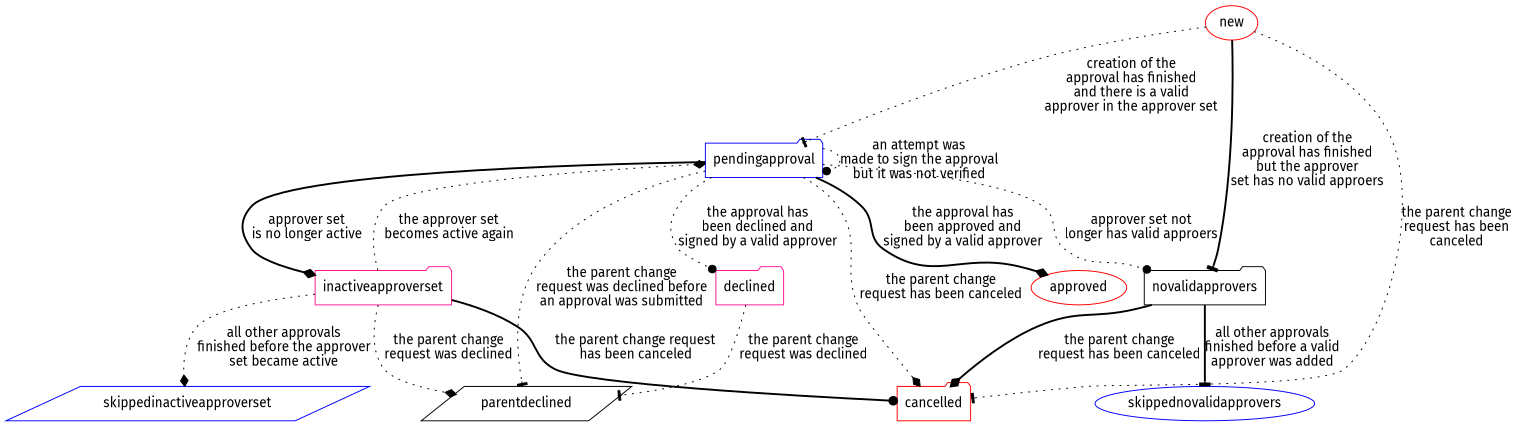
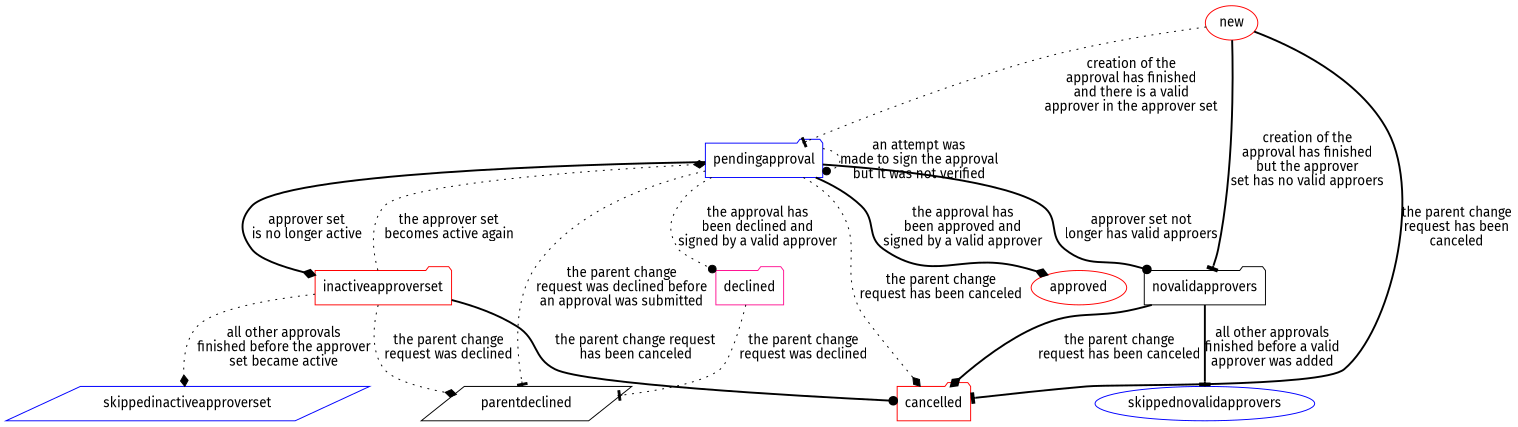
(999, 189) -> (999, 189)
(383, 288) -> (383, 288)
(1362, 349) -> (1362, 349)
